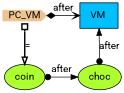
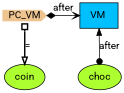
(61, 77) -> none
